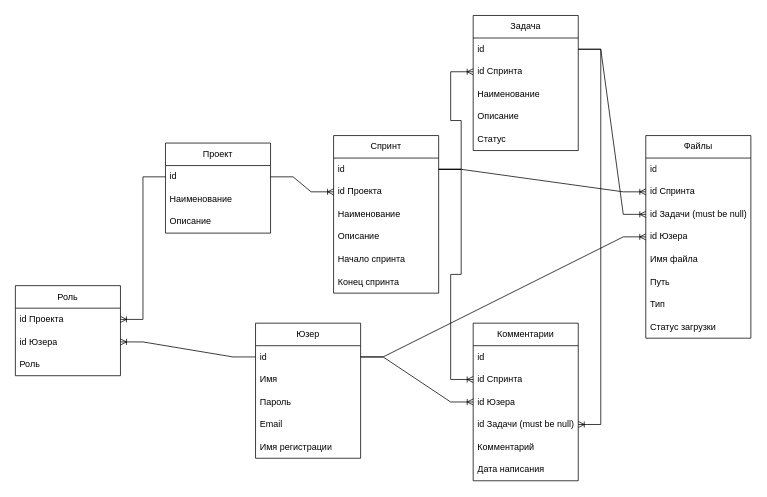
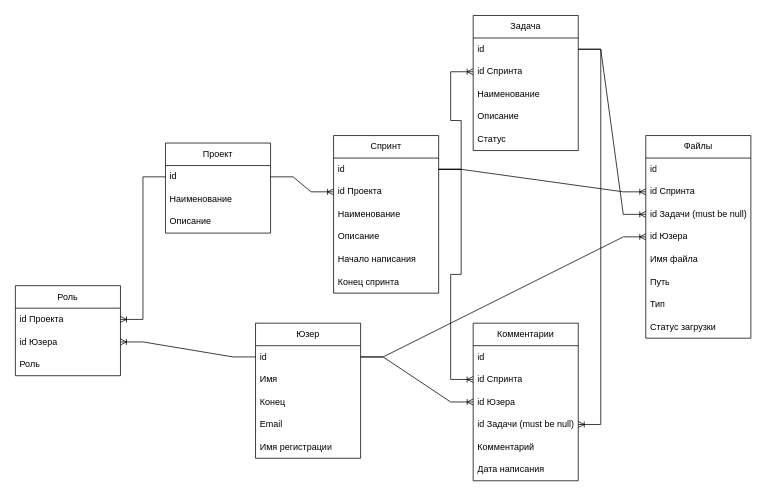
(372, 259) -> (377, 259)
(275, 402) -> (272, 402)
